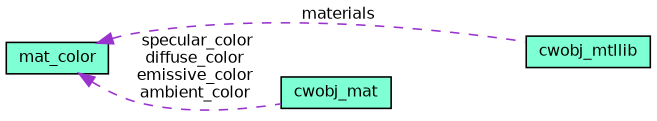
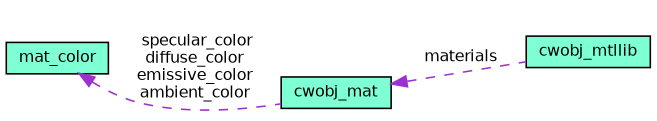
(319, 23) -> (467, 72)
